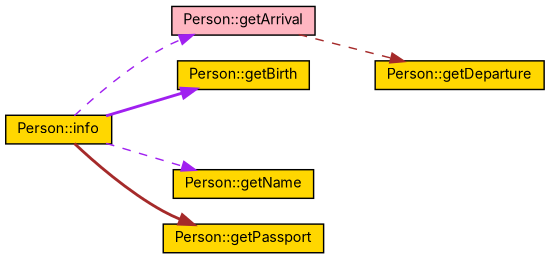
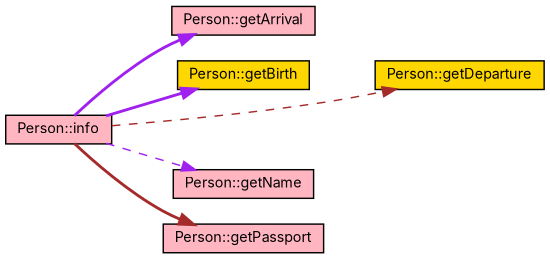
(345, 46) -> (248, 112)
(124, 74) -> (124, 74)
(59, 130) -> (59, 130)
(243, 184) -> (243, 184)
(243, 238) -> (243, 238)
